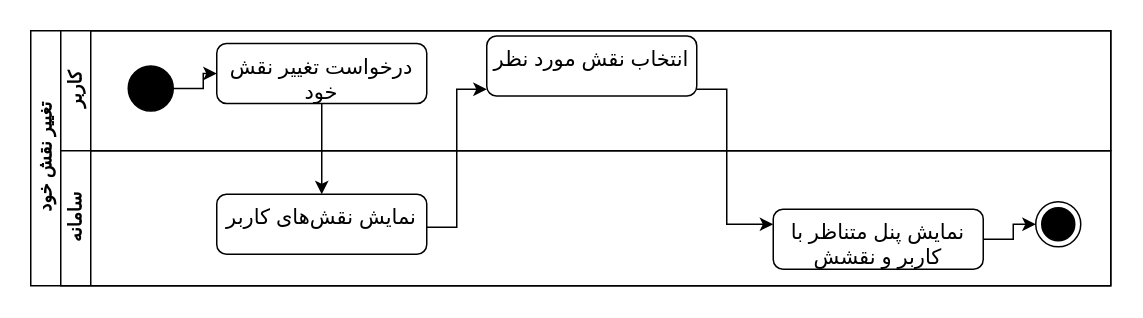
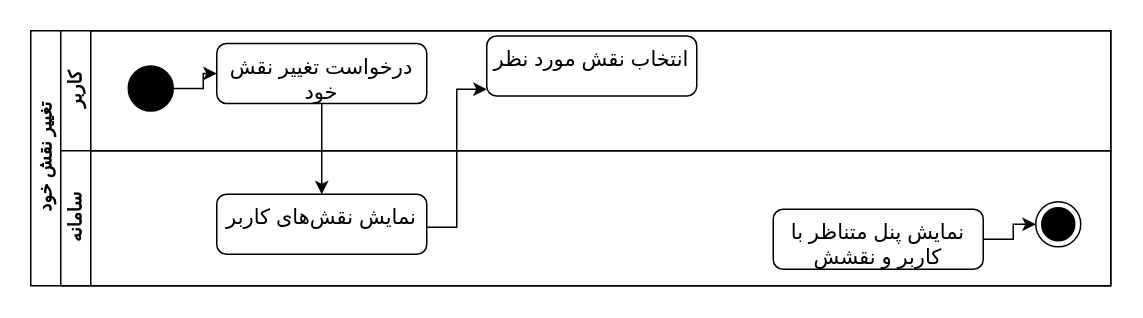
(727, 159) -> none
